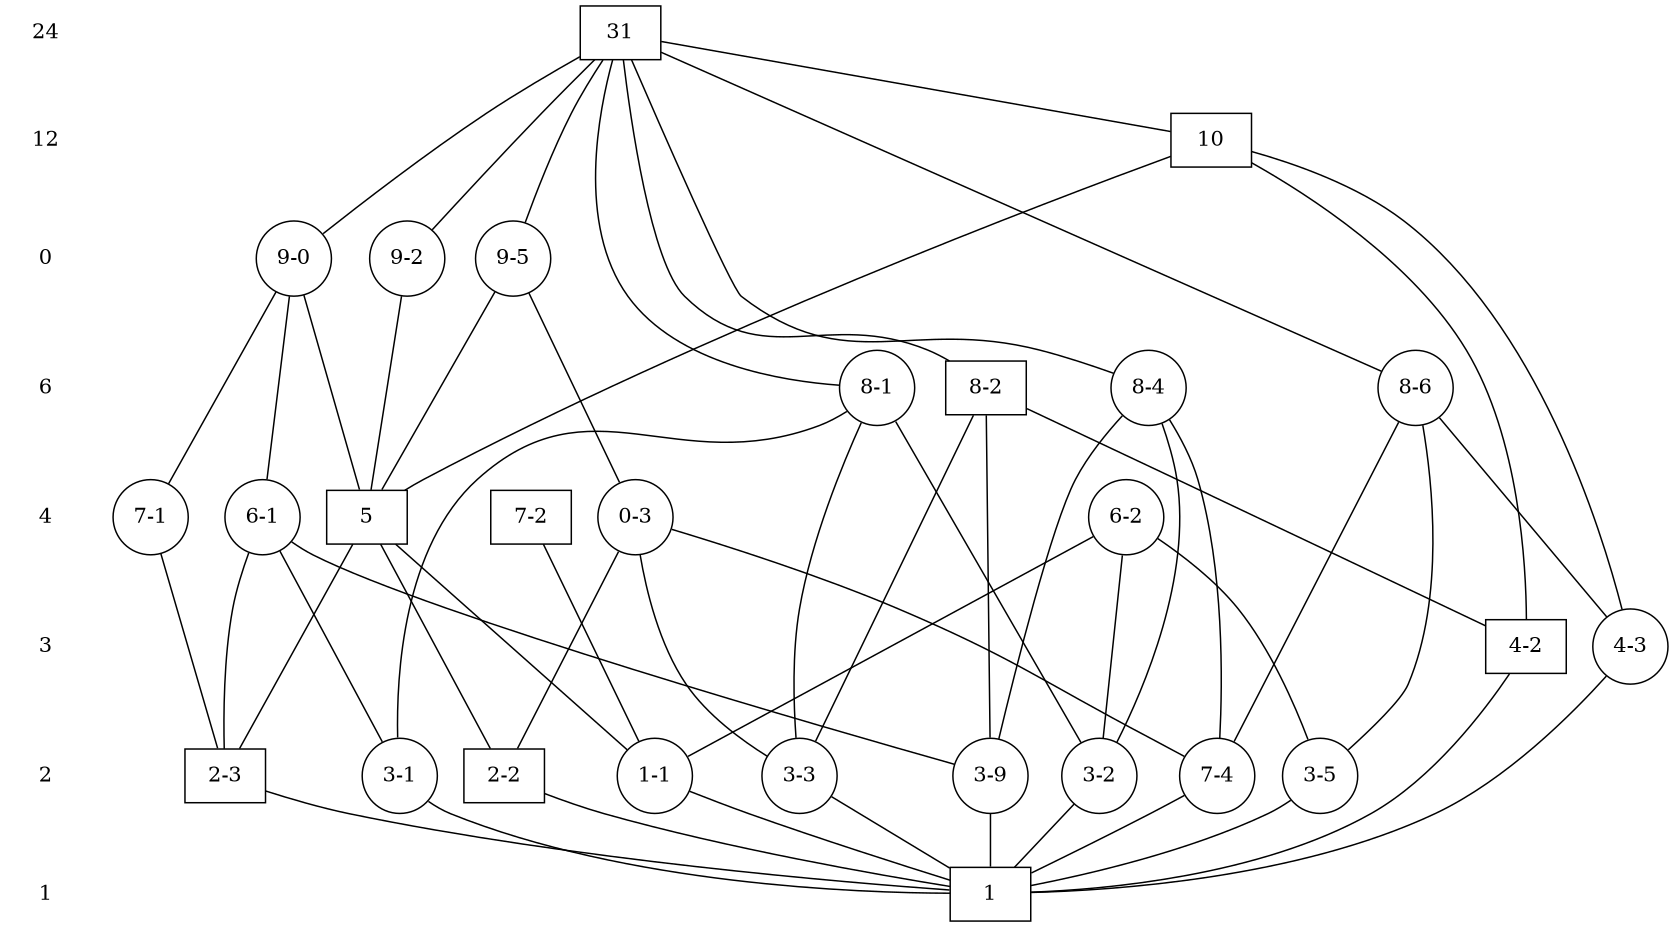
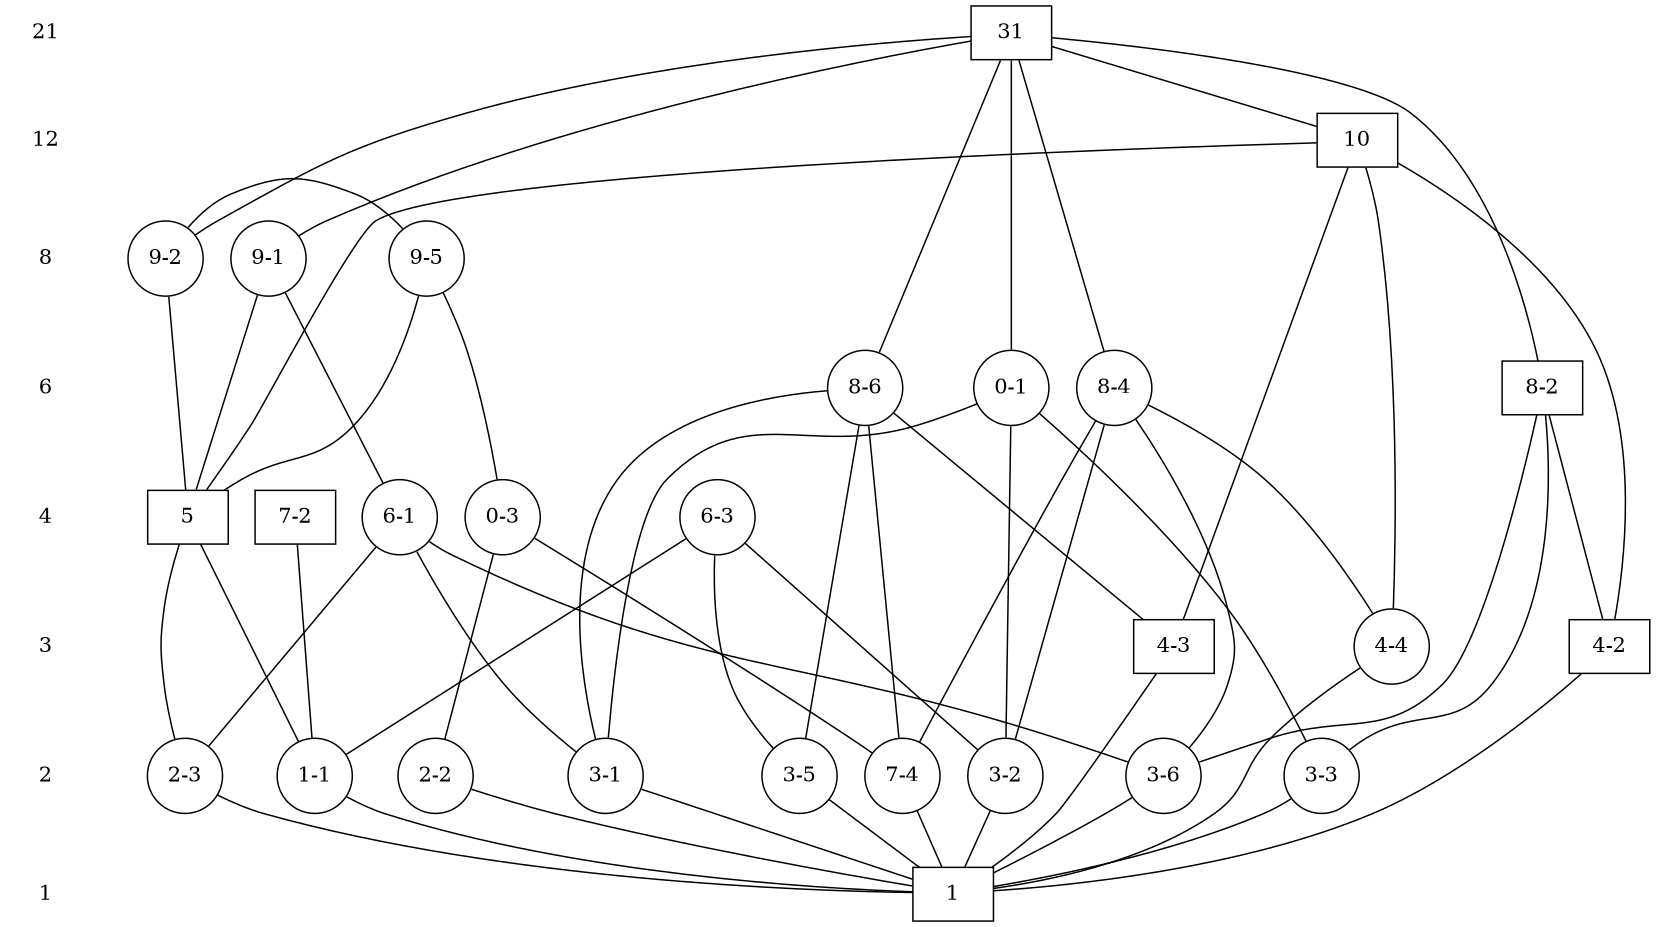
(46, 33) -> (46, 33)
(559, 139) -> (313, 181)
(46, 259) -> (46, 259)
(294, 259) -> (268, 259)
(877, 388) -> (1011, 388)
none -> (609, 494)
(151, 517) -> none
(1126, 517) -> (717, 517)
(435, 646) -> none
none -> (1392, 647)
(1630, 647) -> (1174, 647)
(679, 672) -> none
(225, 776) -> (185, 776)
(504, 776) -> (436, 776)
(990, 776) -> (1164, 776)
